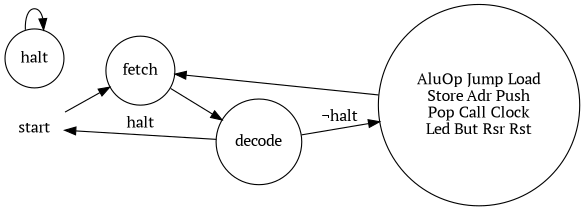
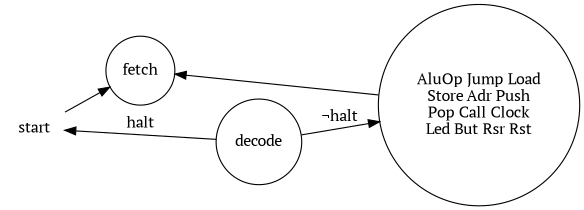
(34, 58) -> none
(192, 101) -> none
